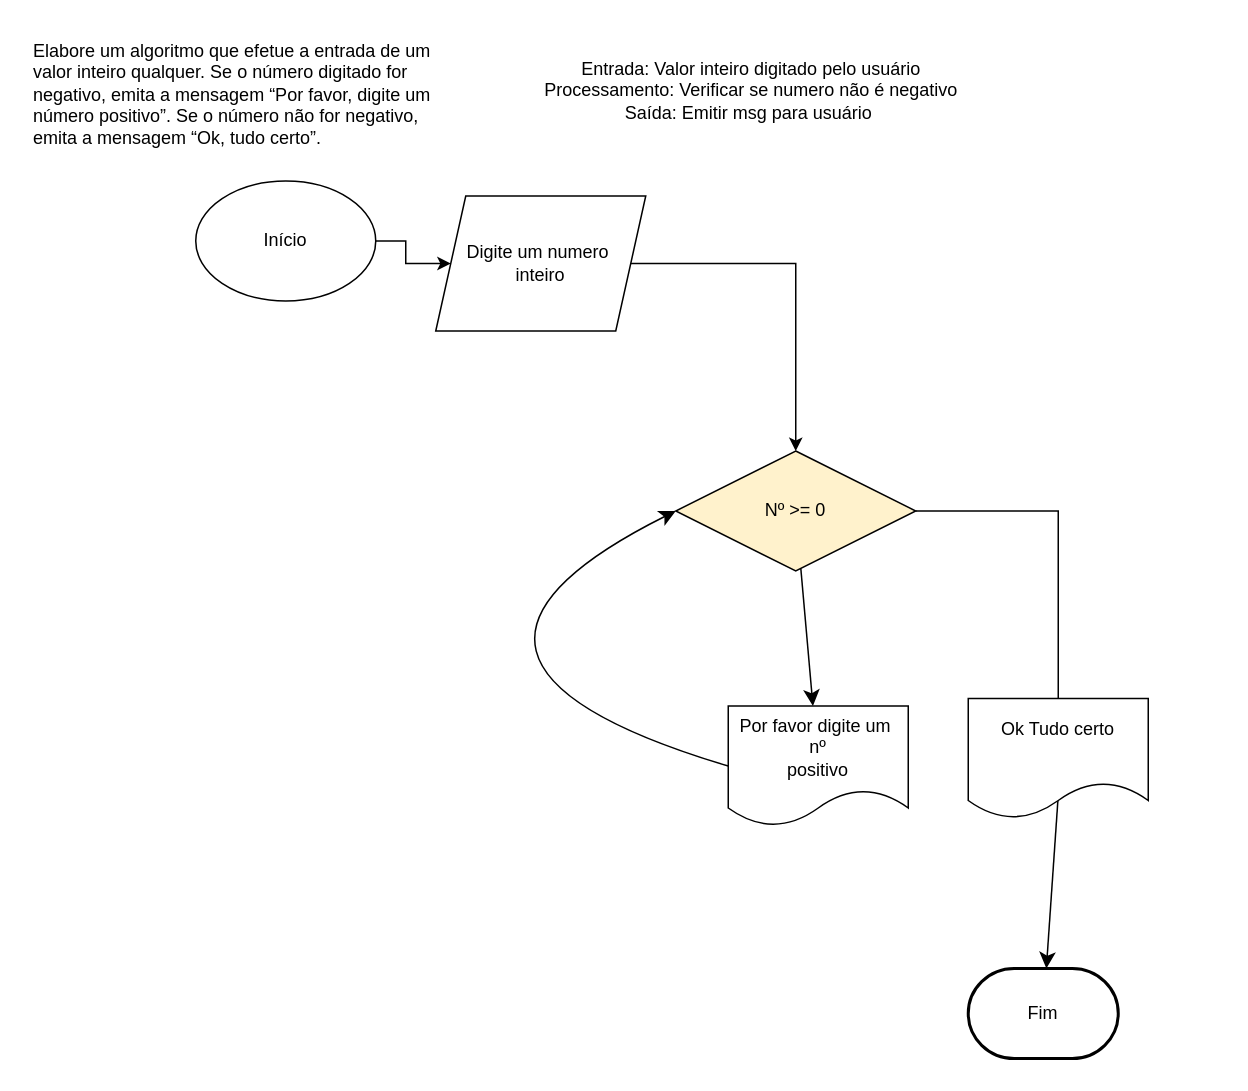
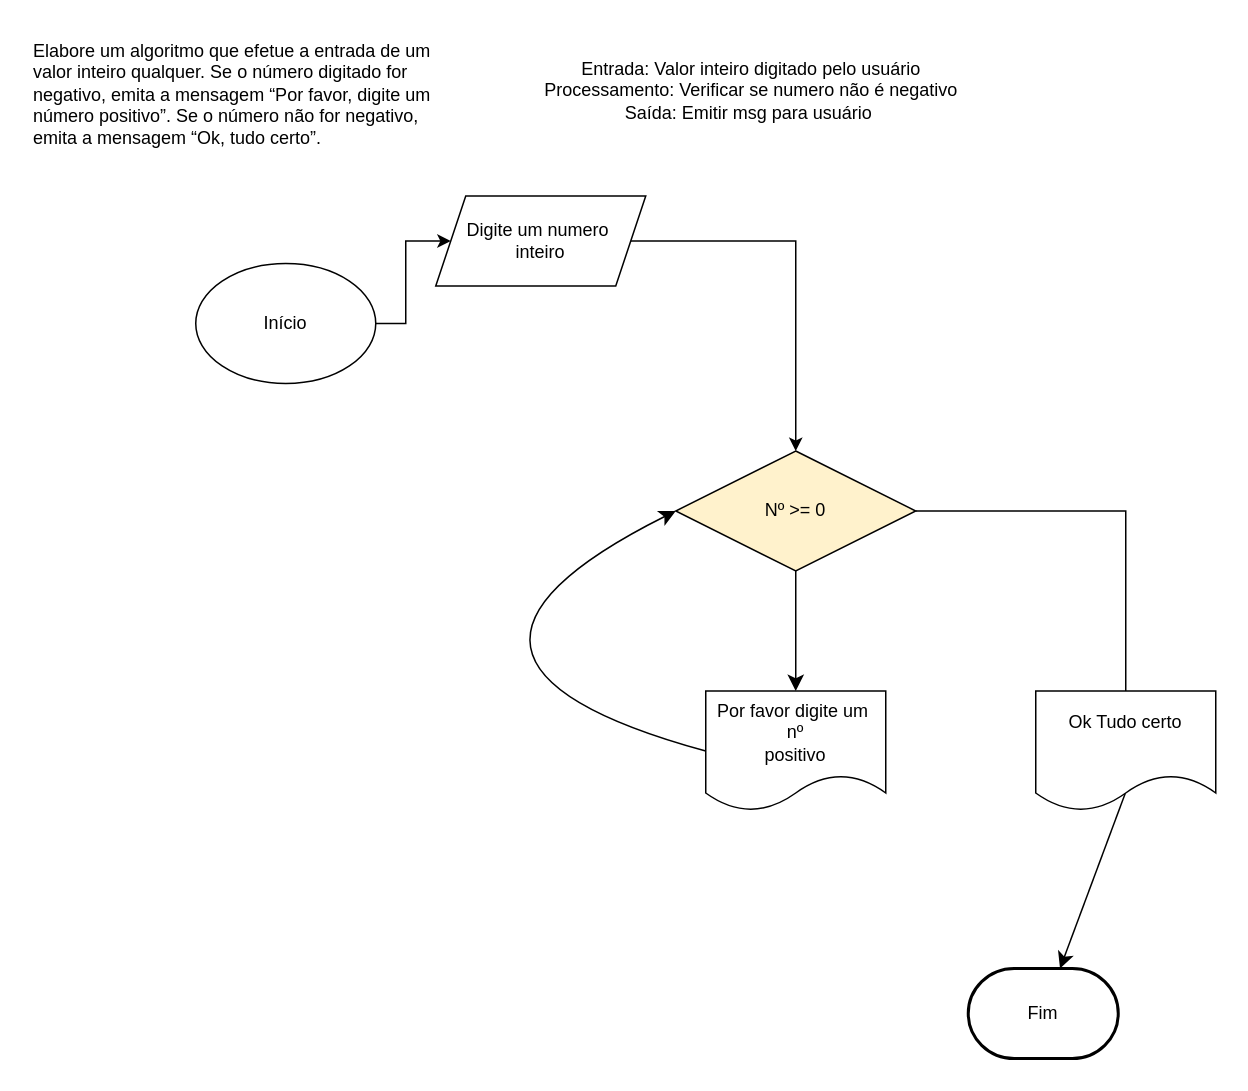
(286, 241) -> (286, 323)
(541, 263) -> (541, 241)
(1058, 758) -> (1126, 751)
(818, 766) -> (796, 751)
